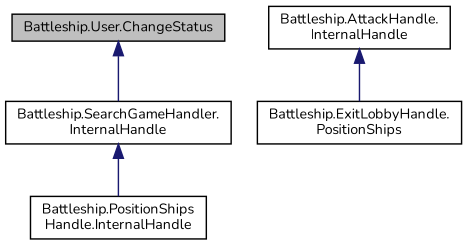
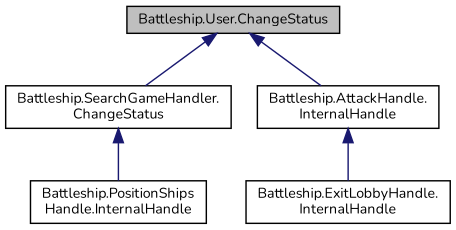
none -> (291, 64)
(118, 123) -> (118, 107)
(359, 123) -> (348, 202)
